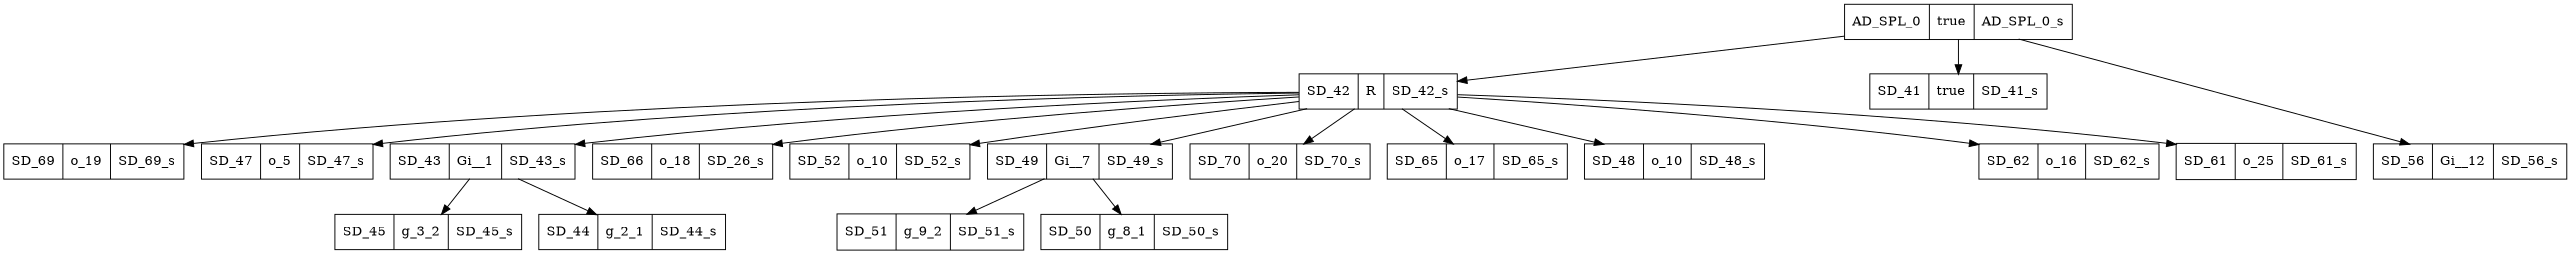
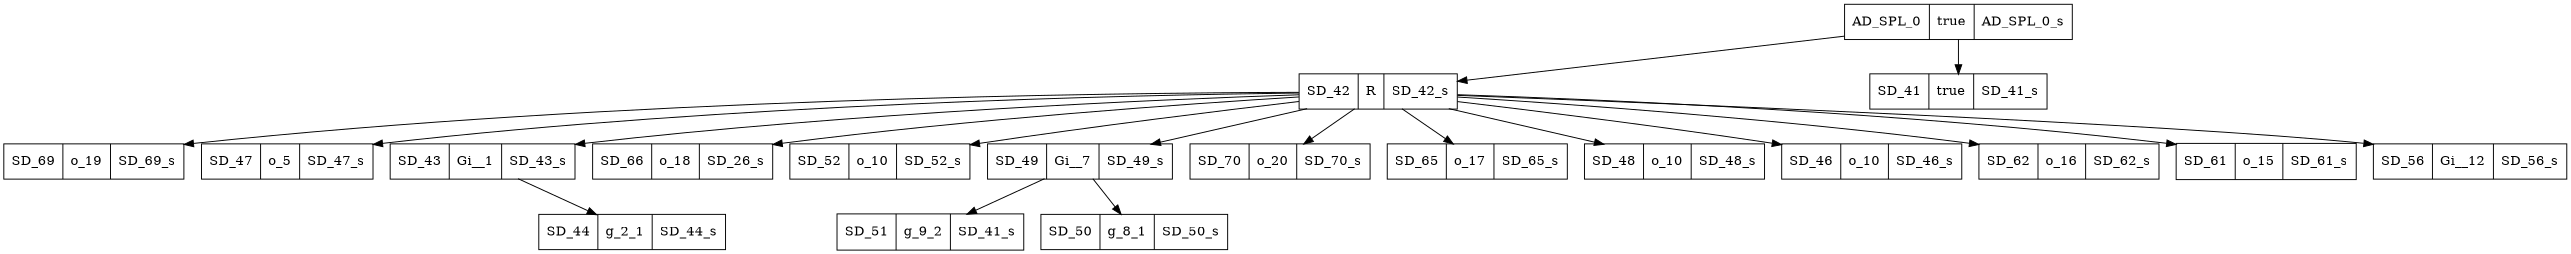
(2210, 90) -> (1979, 118)
none -> (1872, 161)
(2259, 161) -> (2259, 161)
(428, 232) -> none
(987, 232) -> (987, 232)
